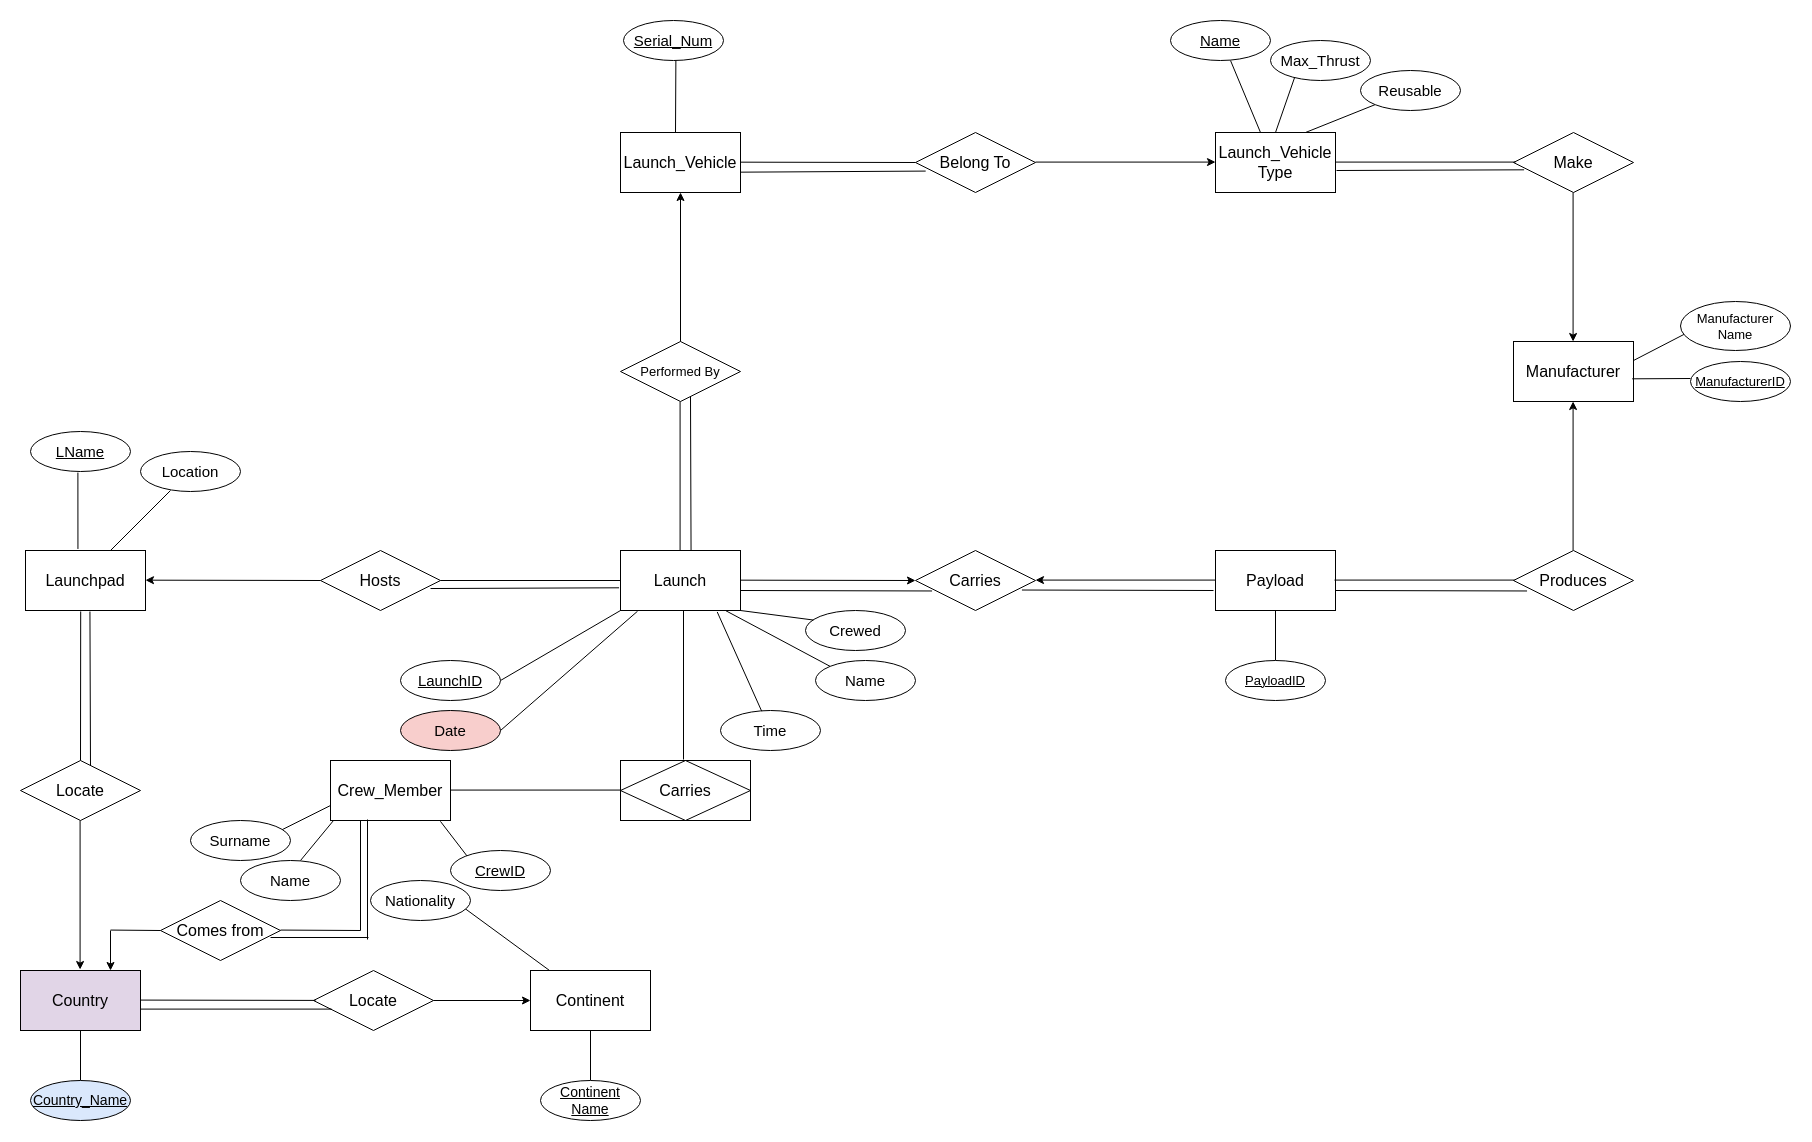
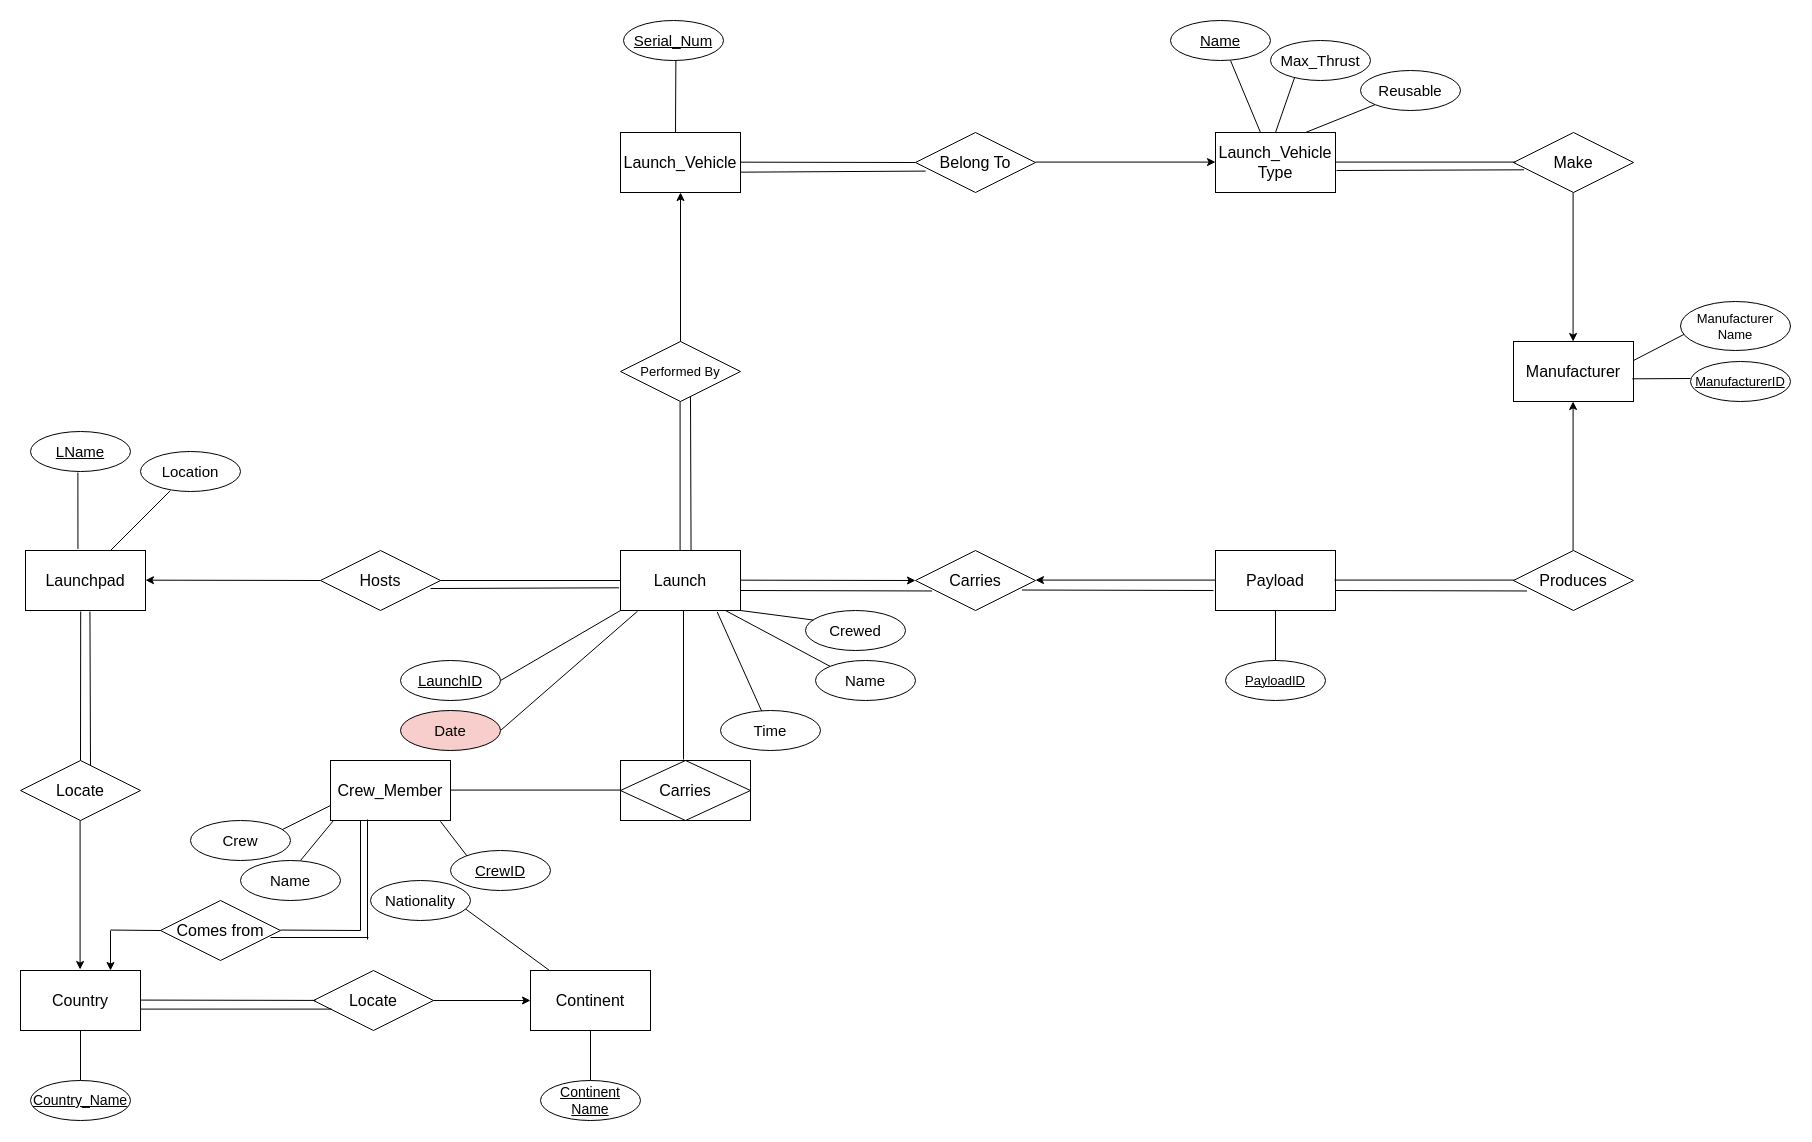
(241, 841) -> (241, 841)
(81, 1001) -> (81, 1001)
(81, 1101) -> (81, 1101)
